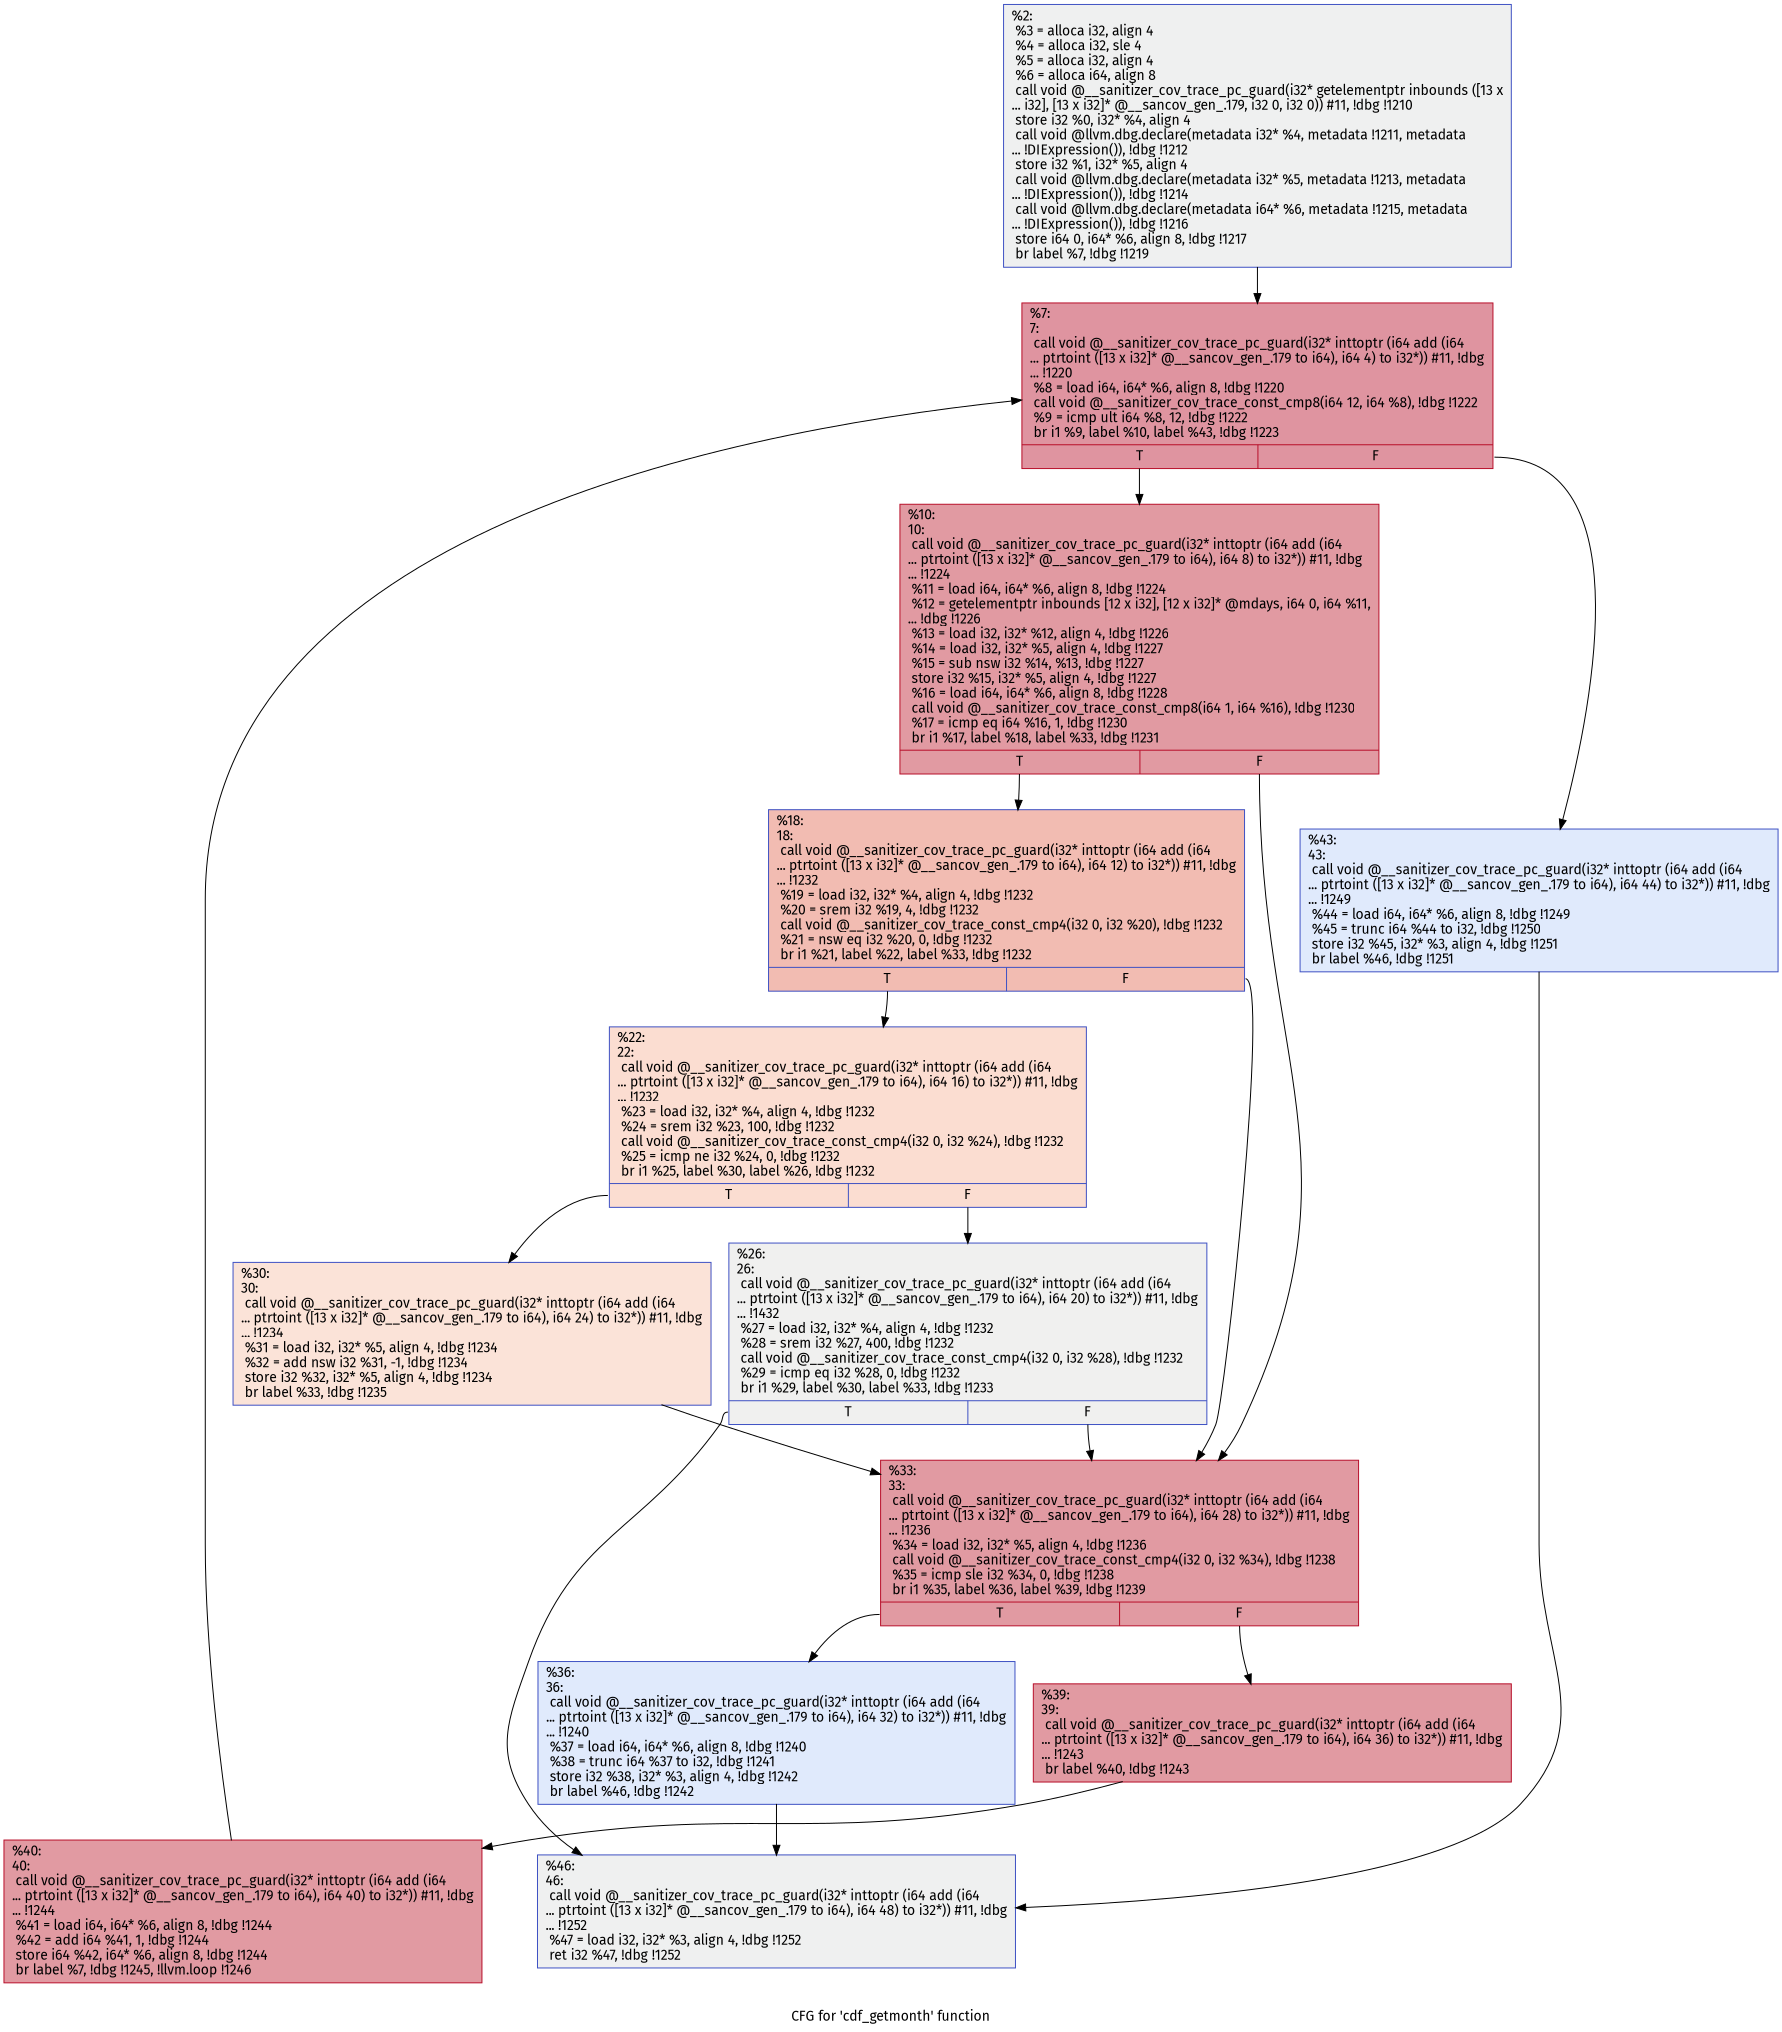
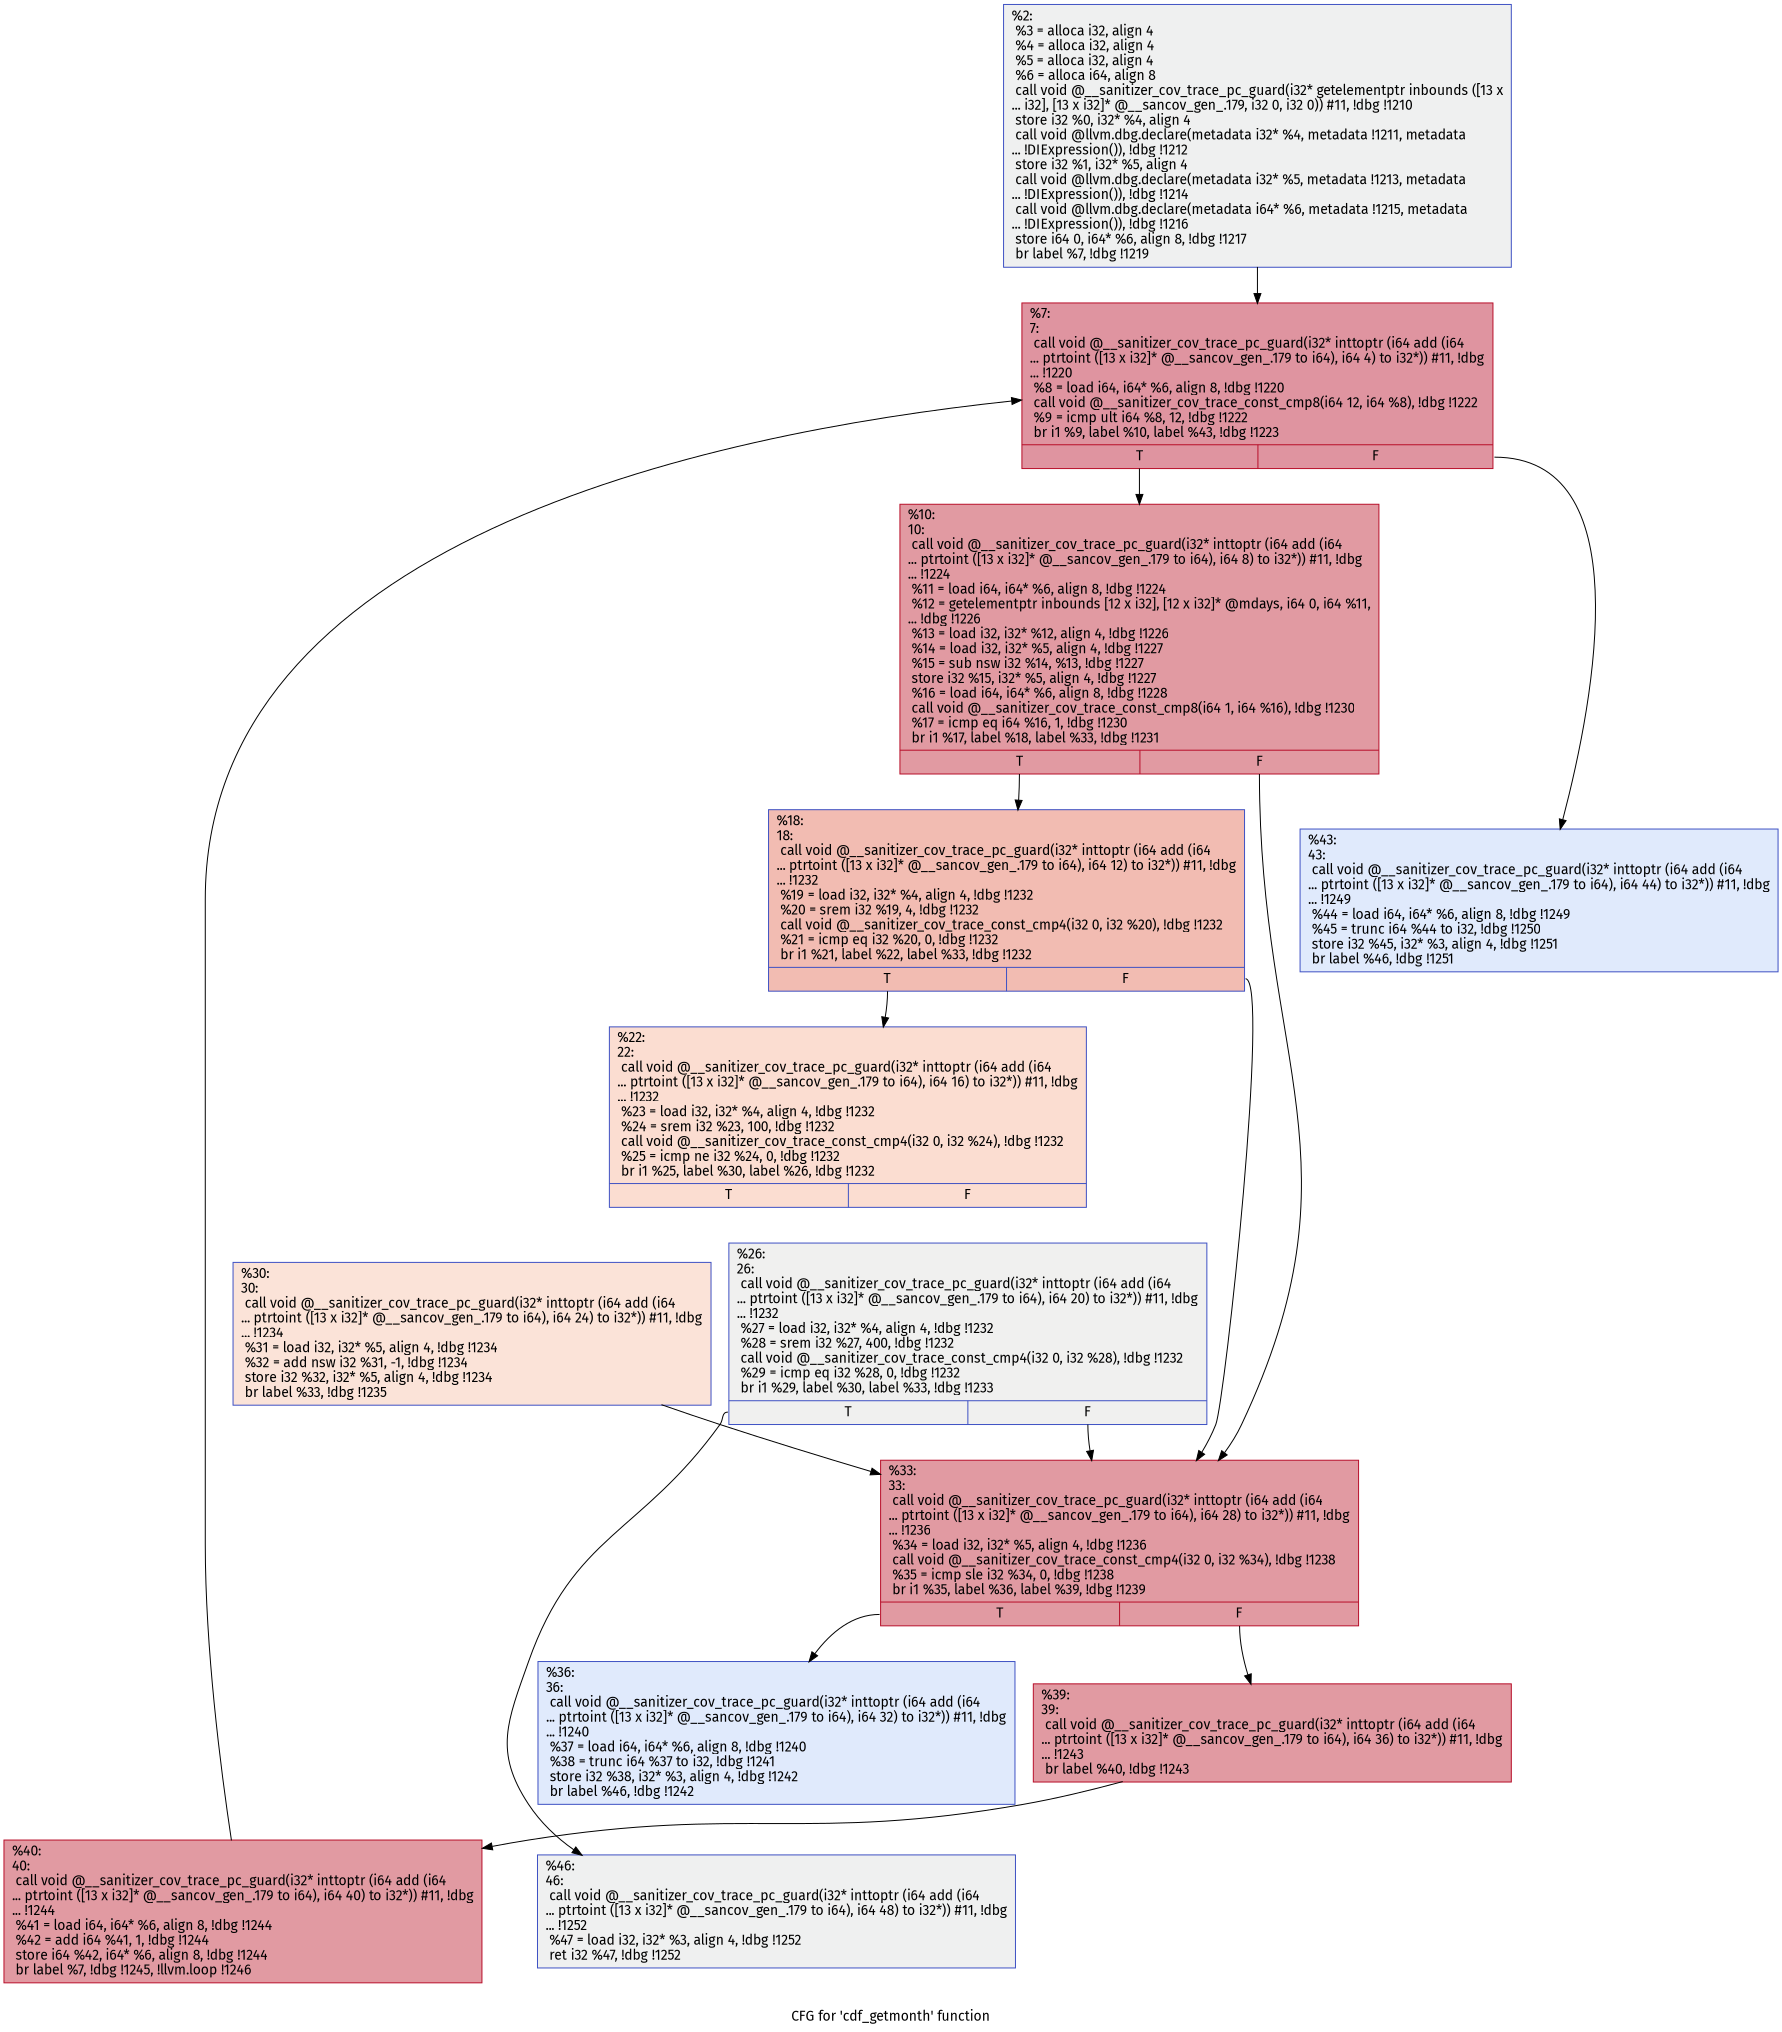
(1077, 46) -> (1083, 46)
(885, 940) -> (888, 940)
(555, 1214) -> none
(968, 1220) -> none
(758, 1314) -> (758, 1314)
(1553, 1649) -> none
(776, 1830) -> none
